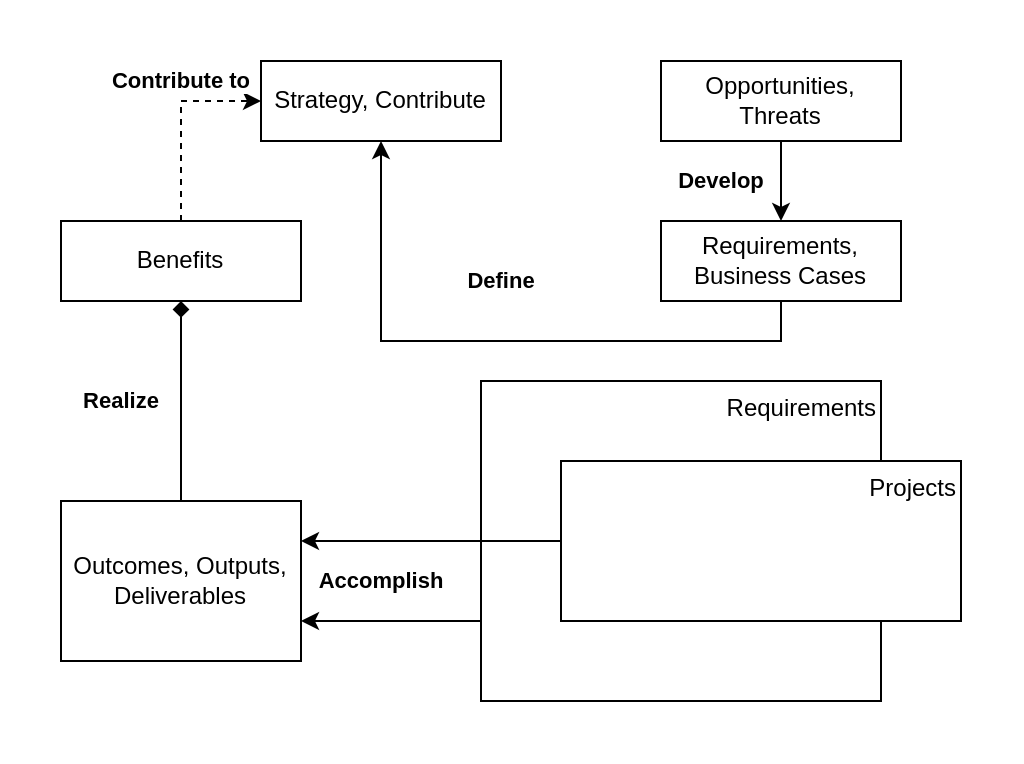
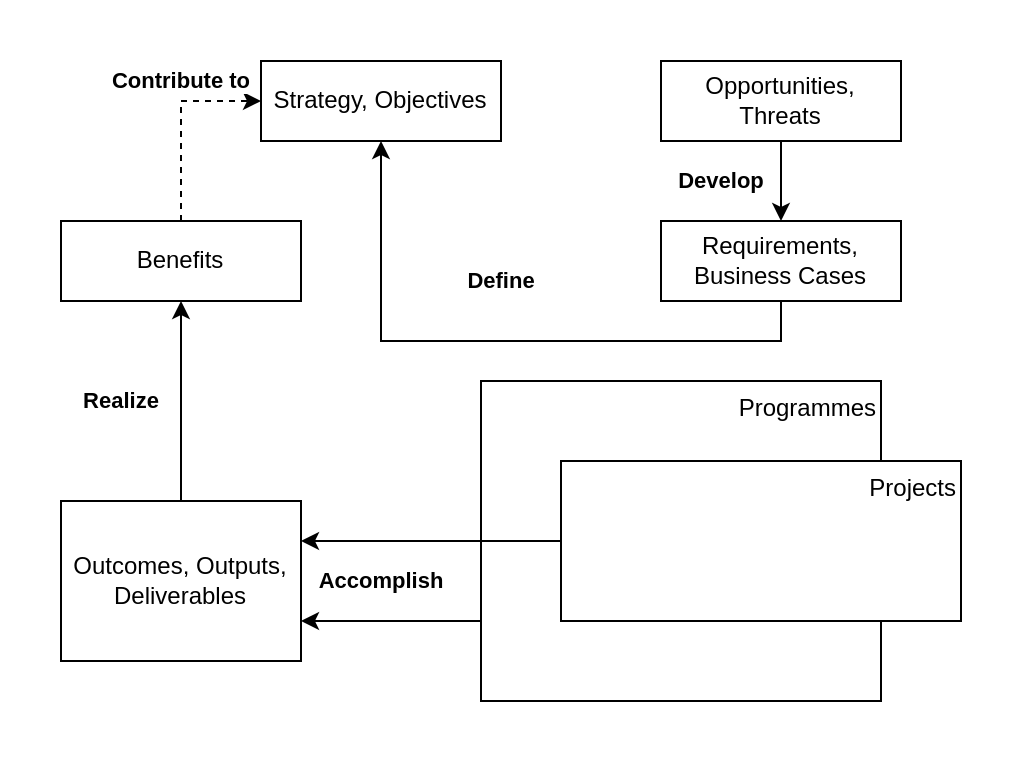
(381, 101) -> (381, 101)
(181, 317) -> (181, 316)
(799, 409) -> (810, 409)
